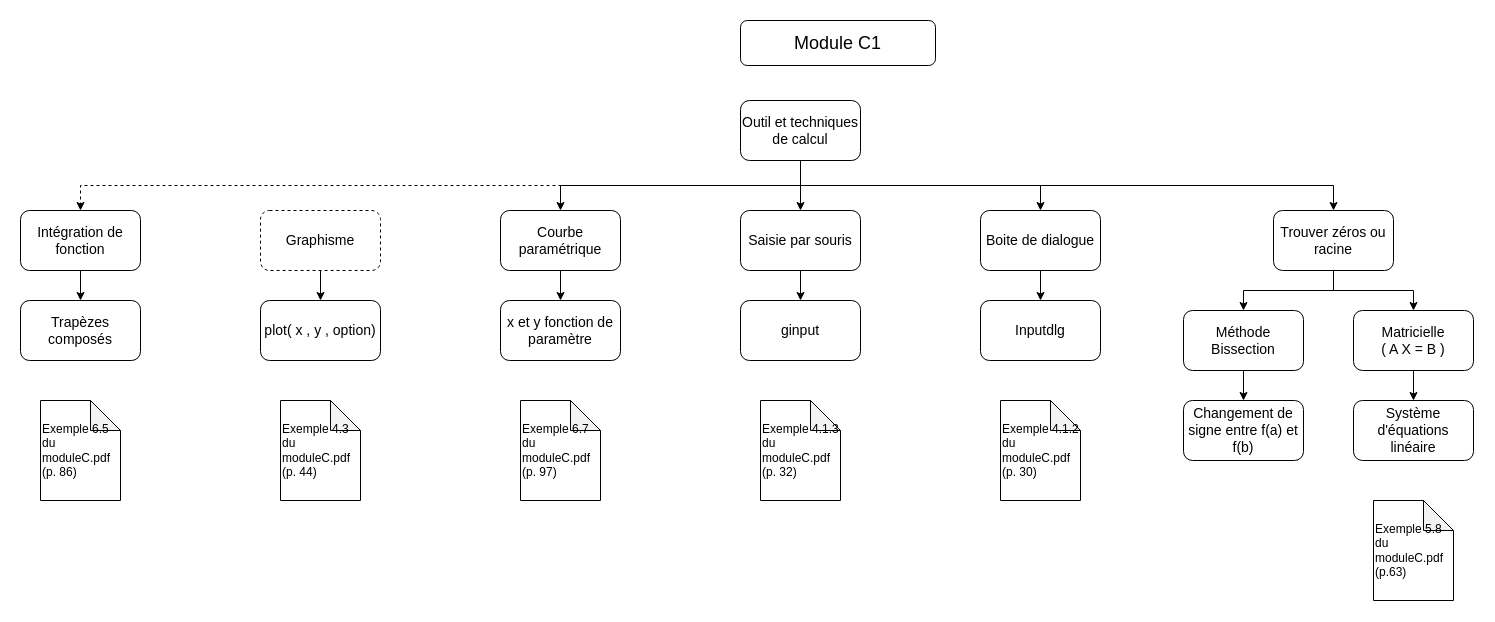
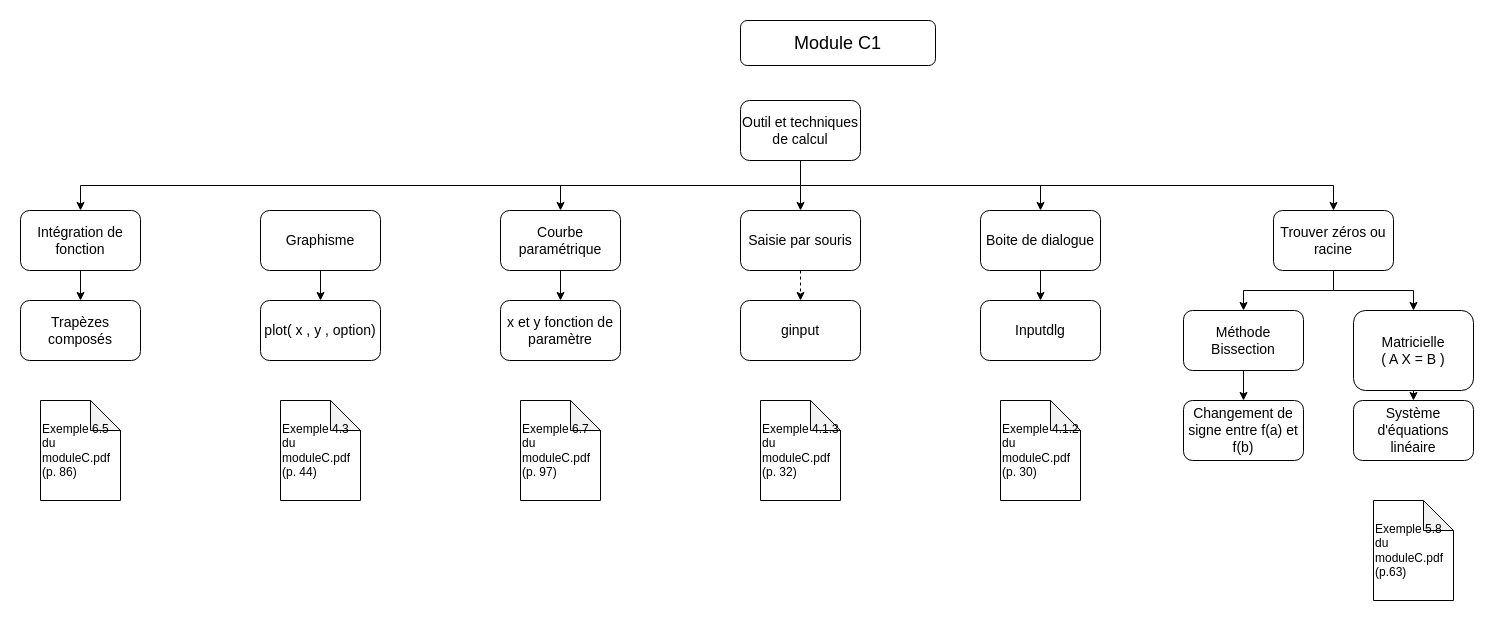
(311, 186) -> (311, 186)
(321, 241) -> (321, 241)
(801, 283) -> (801, 283)
(1414, 341) -> (1414, 351)
